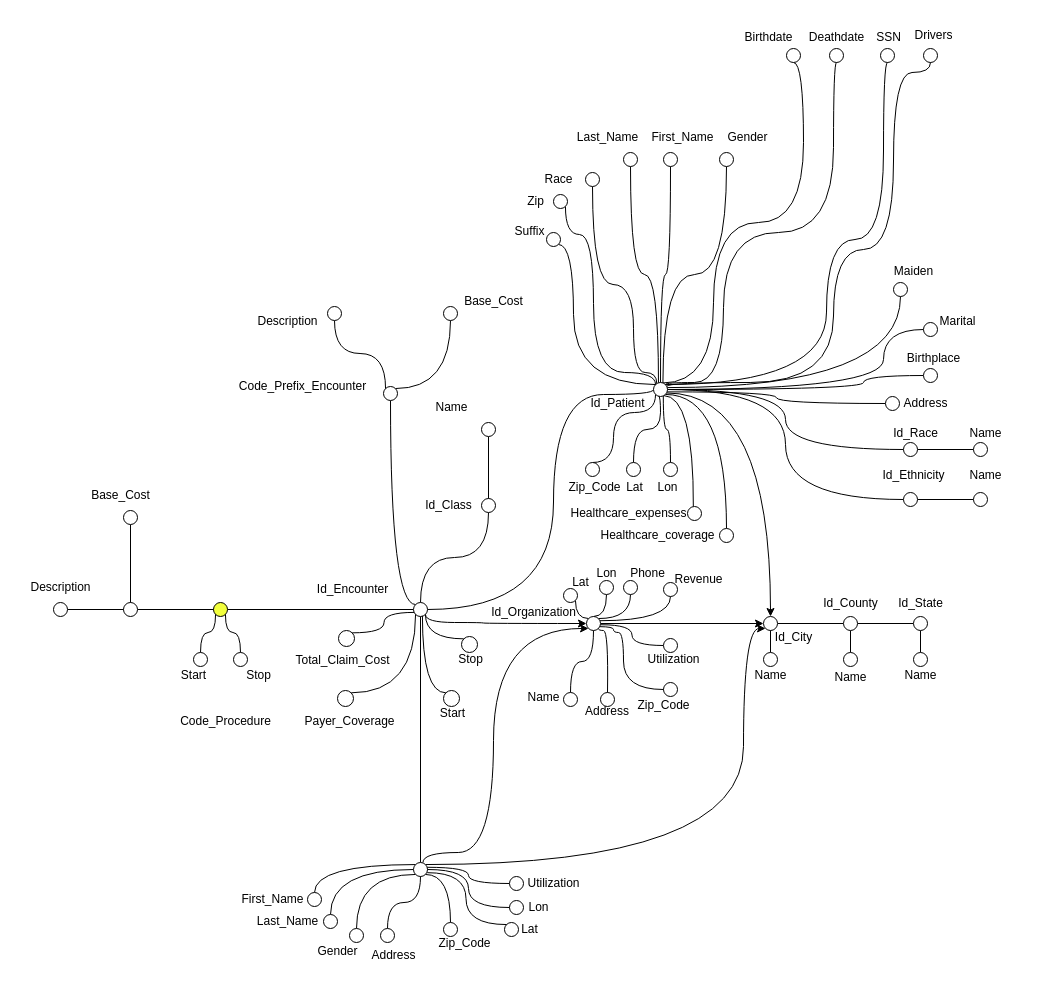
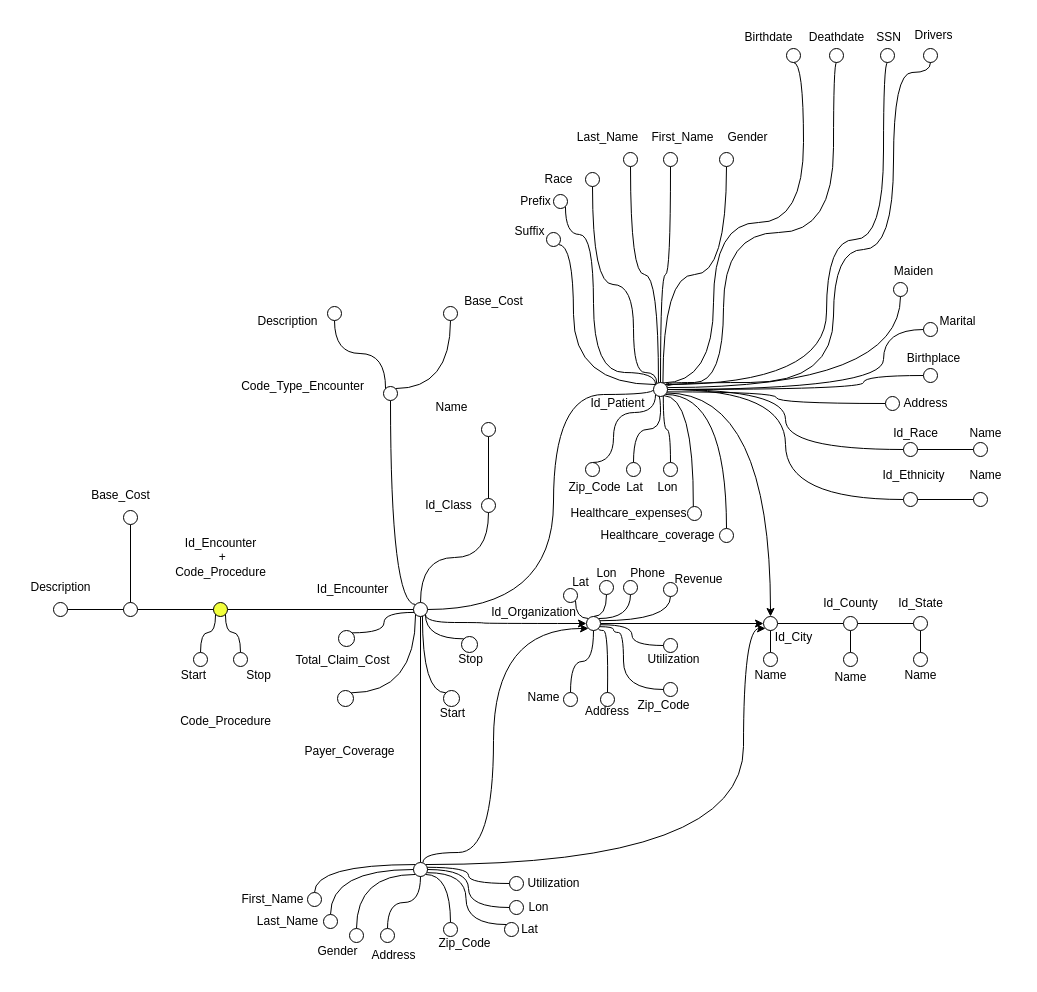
(536, 202) -> (536, 202)
(303, 394) -> (303, 394)
none -> (221, 558)
(350, 722) -> (350, 752)
